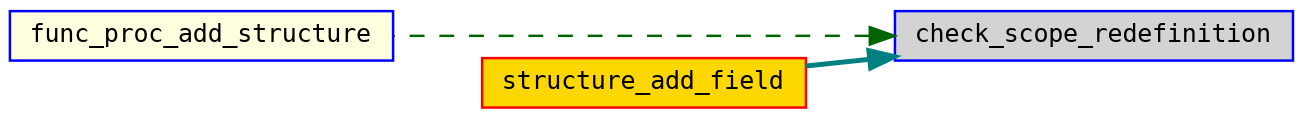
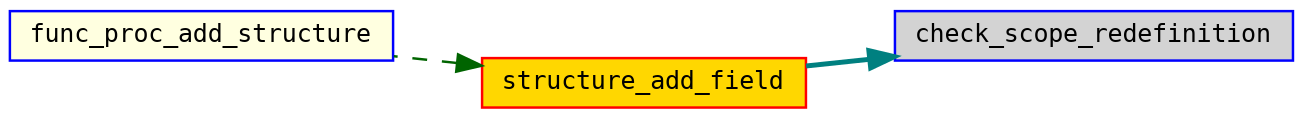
(632, 36) -> (425, 60)
